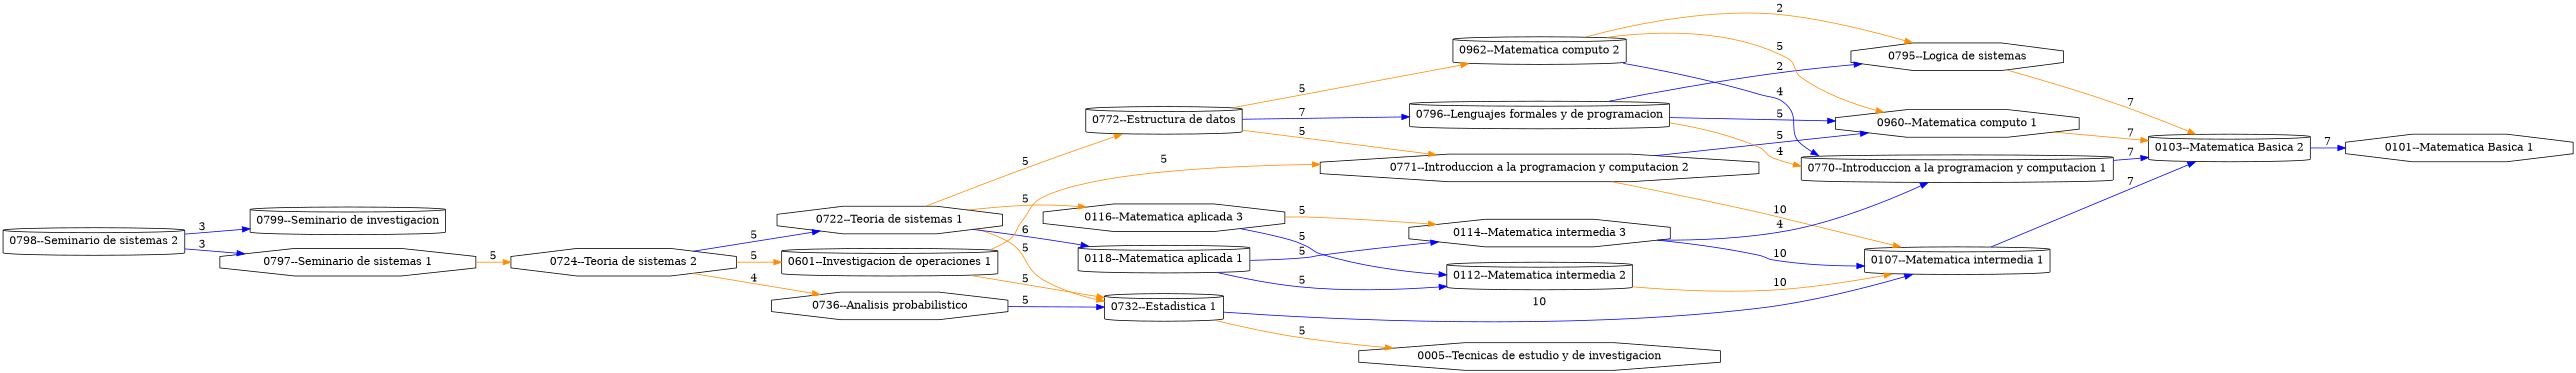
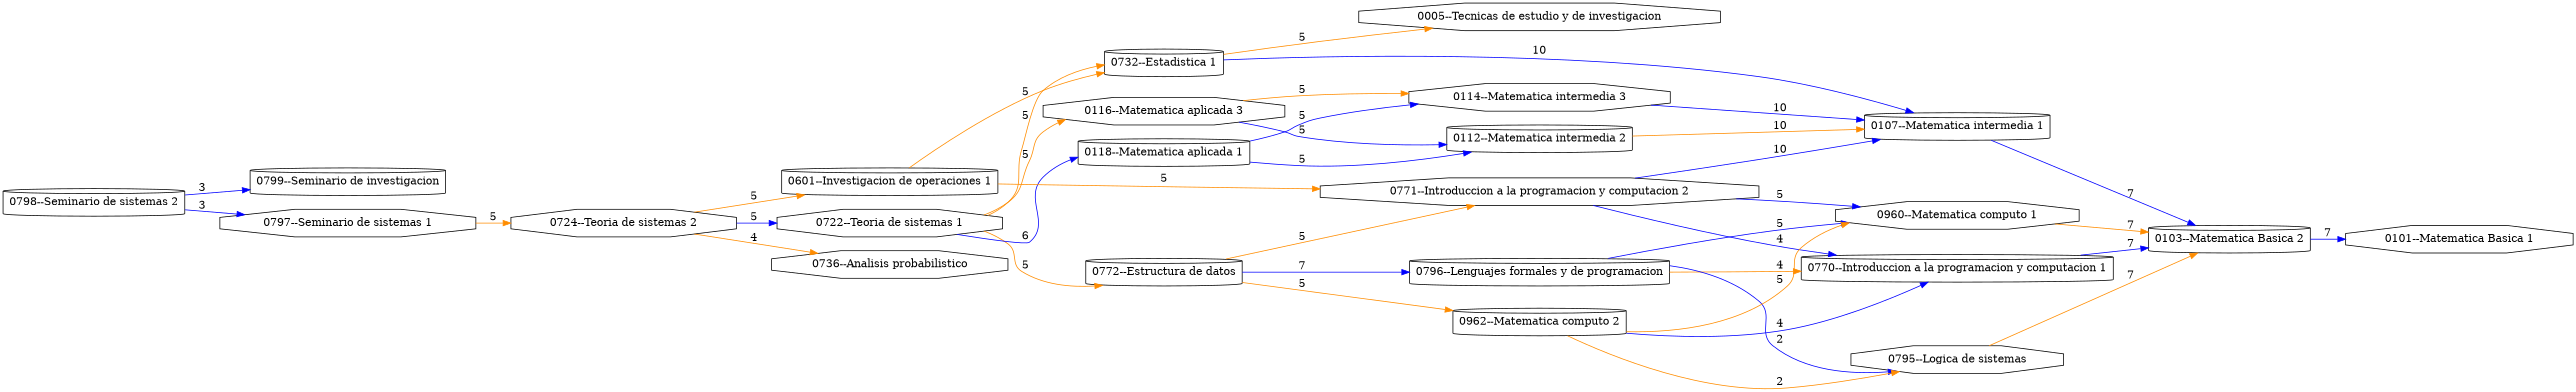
(1753, 211) -> (1754, 160)
(1793, 230) -> (1710, 233)
(1052, 307) -> none
